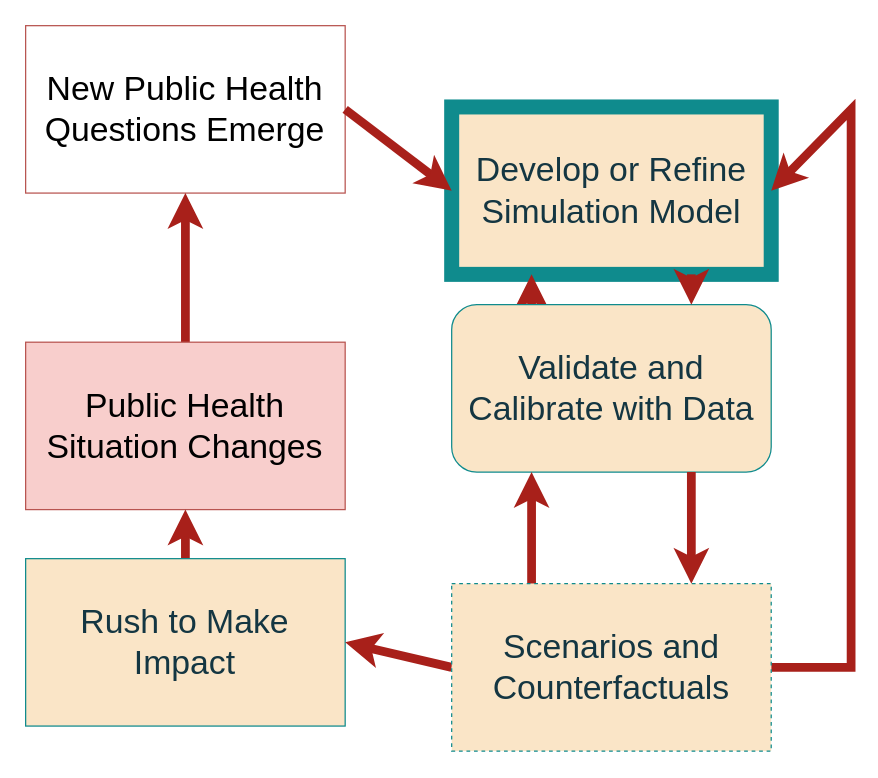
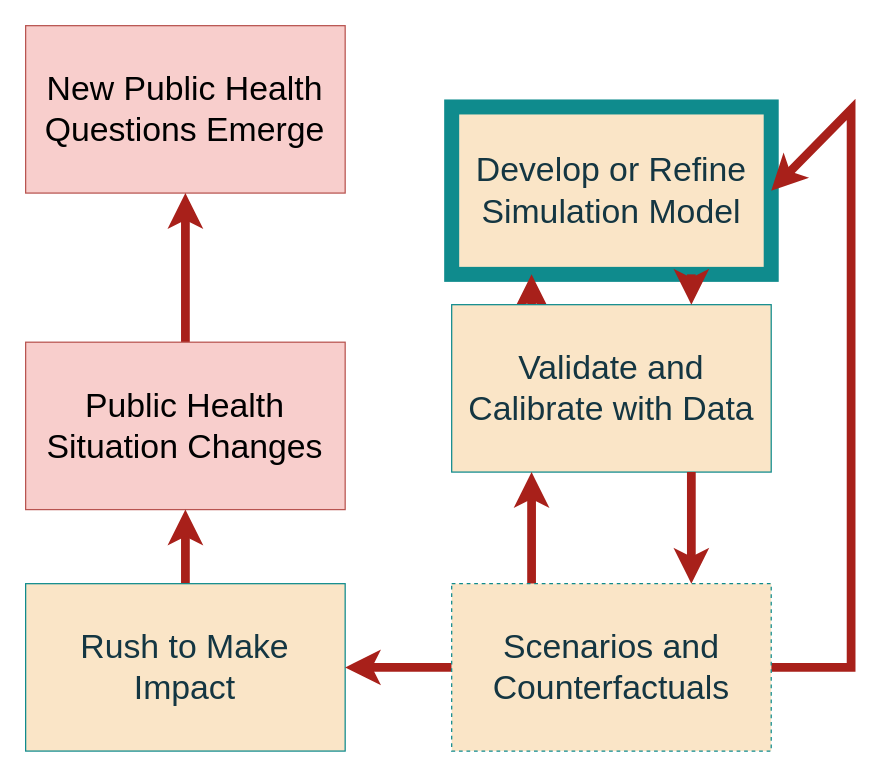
(185, 109) -> (185, 109)
(389, 143) -> none
(611, 388) -> (611, 388)
(185, 642) -> (185, 667)
